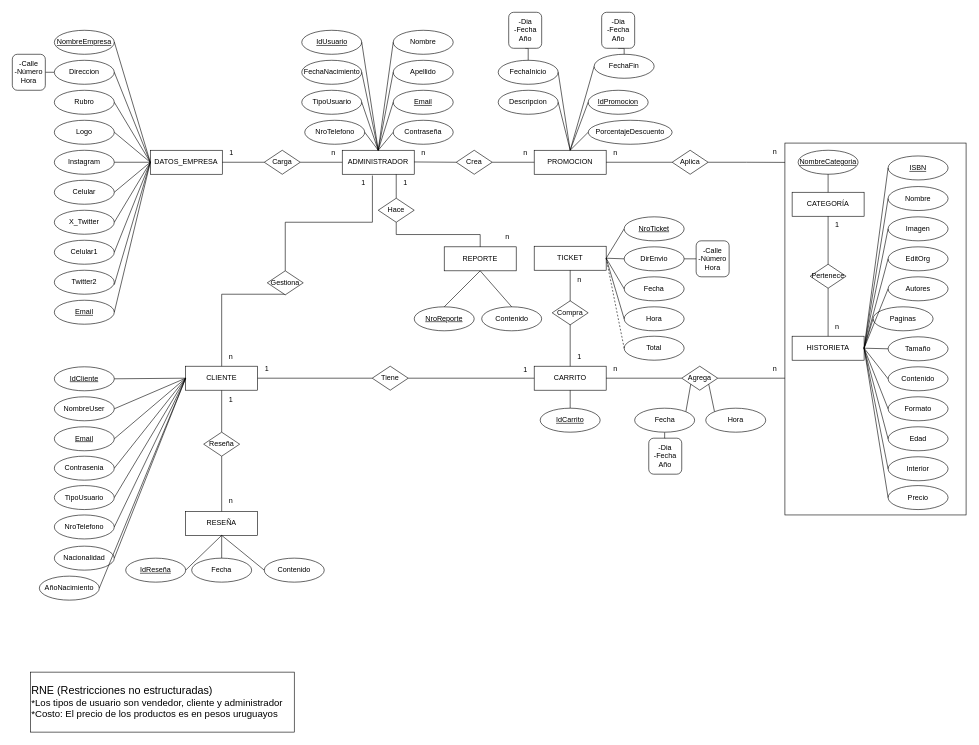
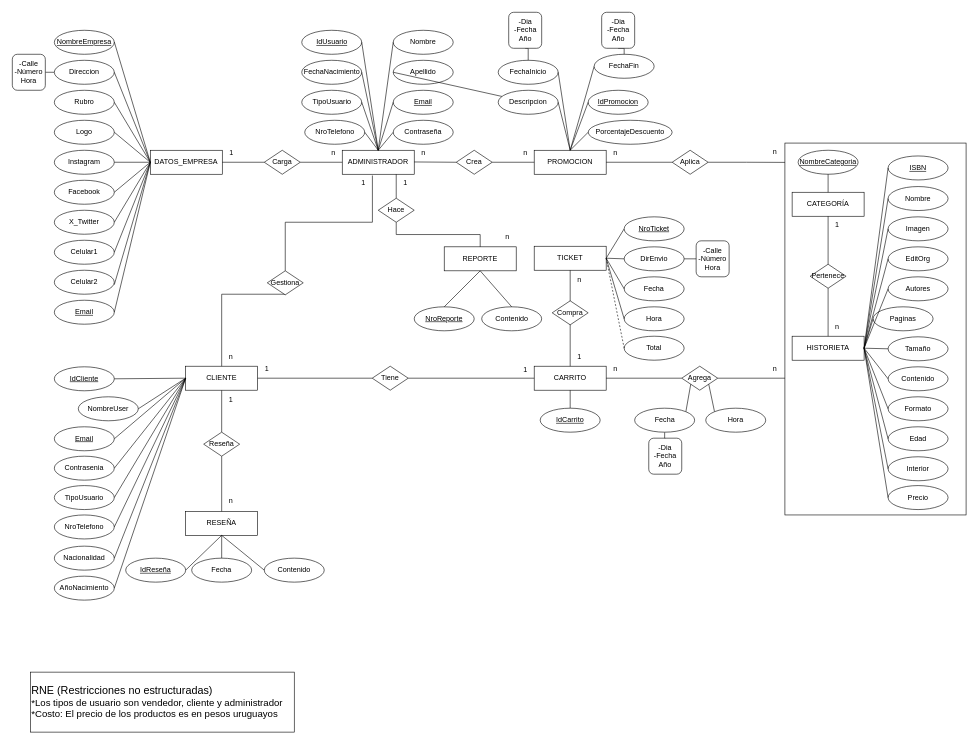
(388, 102) -> (447, 84)
(84, 192) -> (84, 192)
(84, 282) -> (84, 282)
(84, 409) -> (108, 409)
(69, 588) -> (84, 588)
